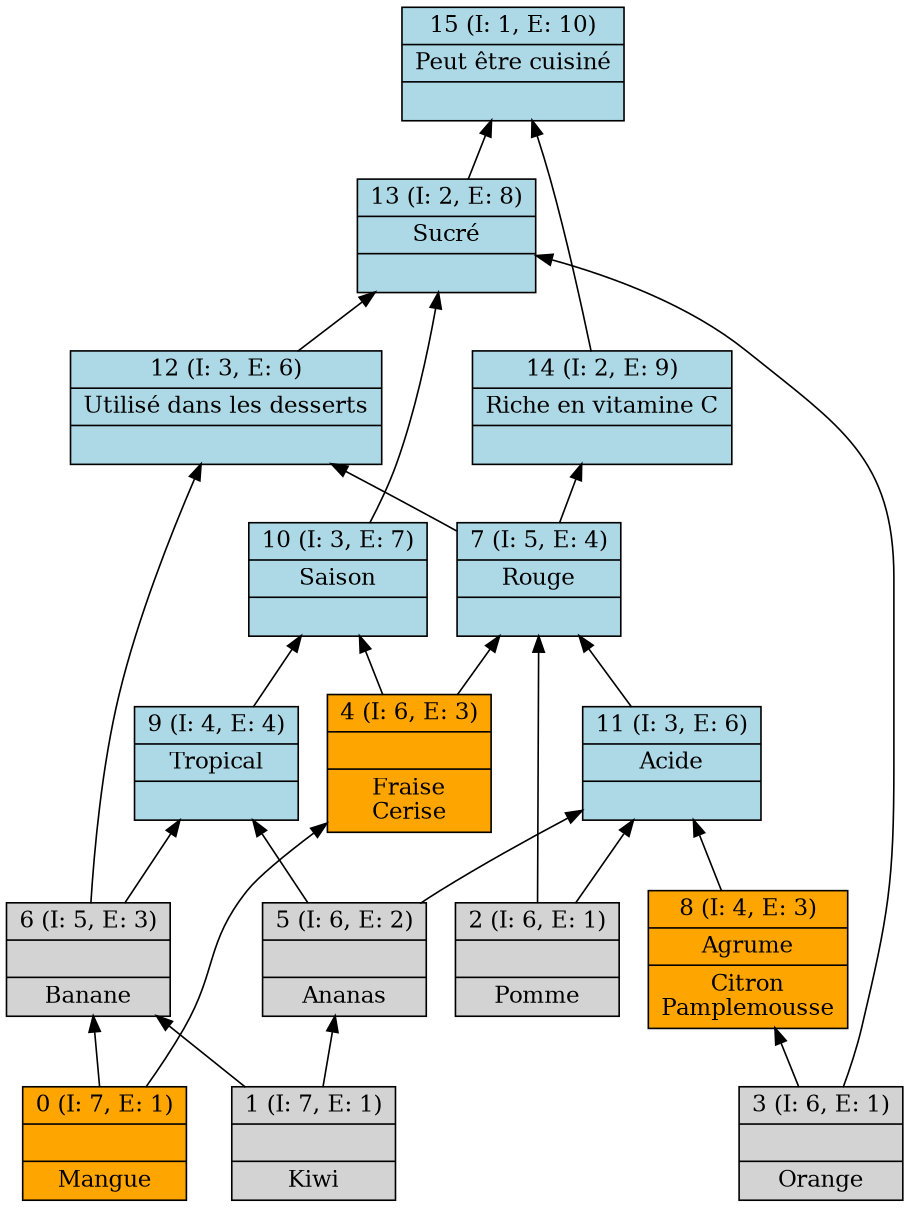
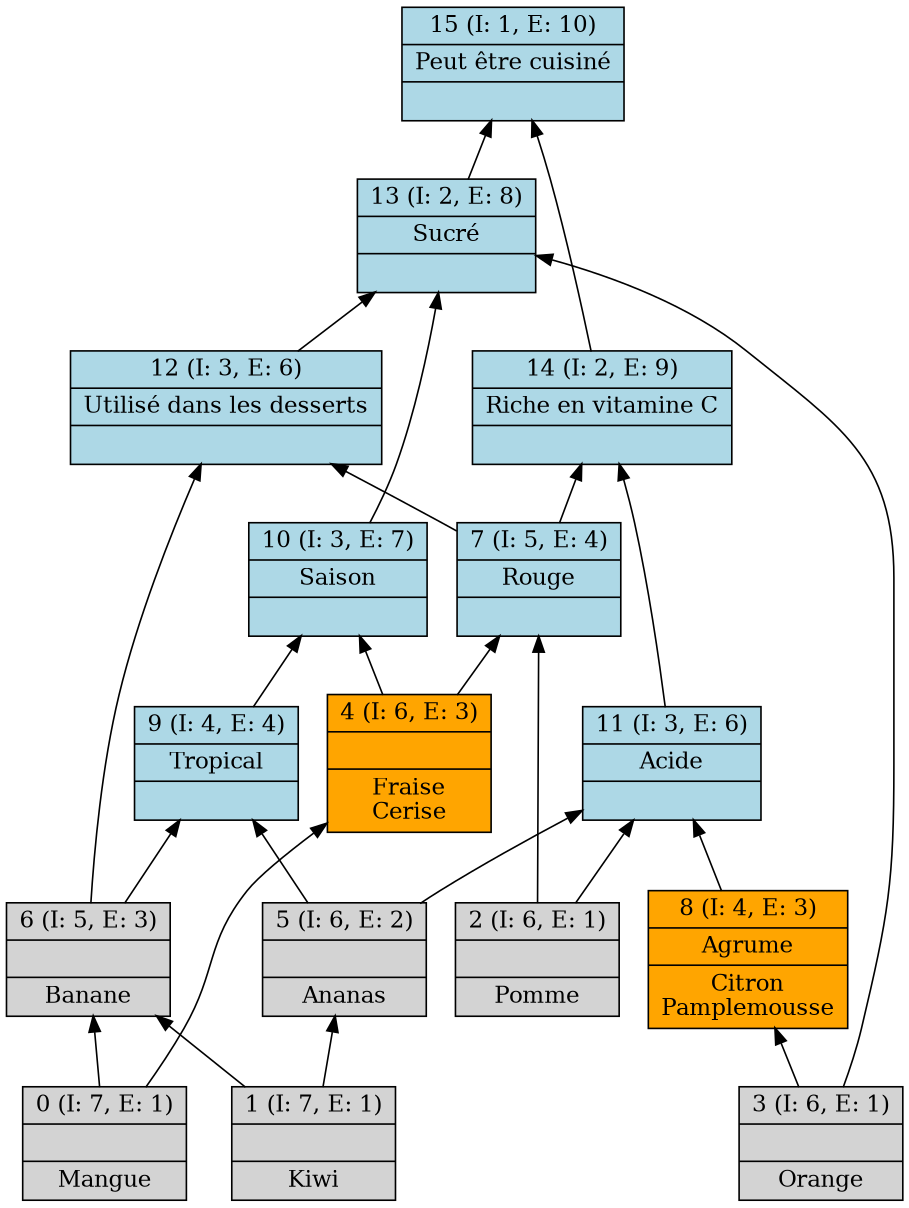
(610, 678) -> (648, 593)
(105, 1143) -> (105, 1143)
